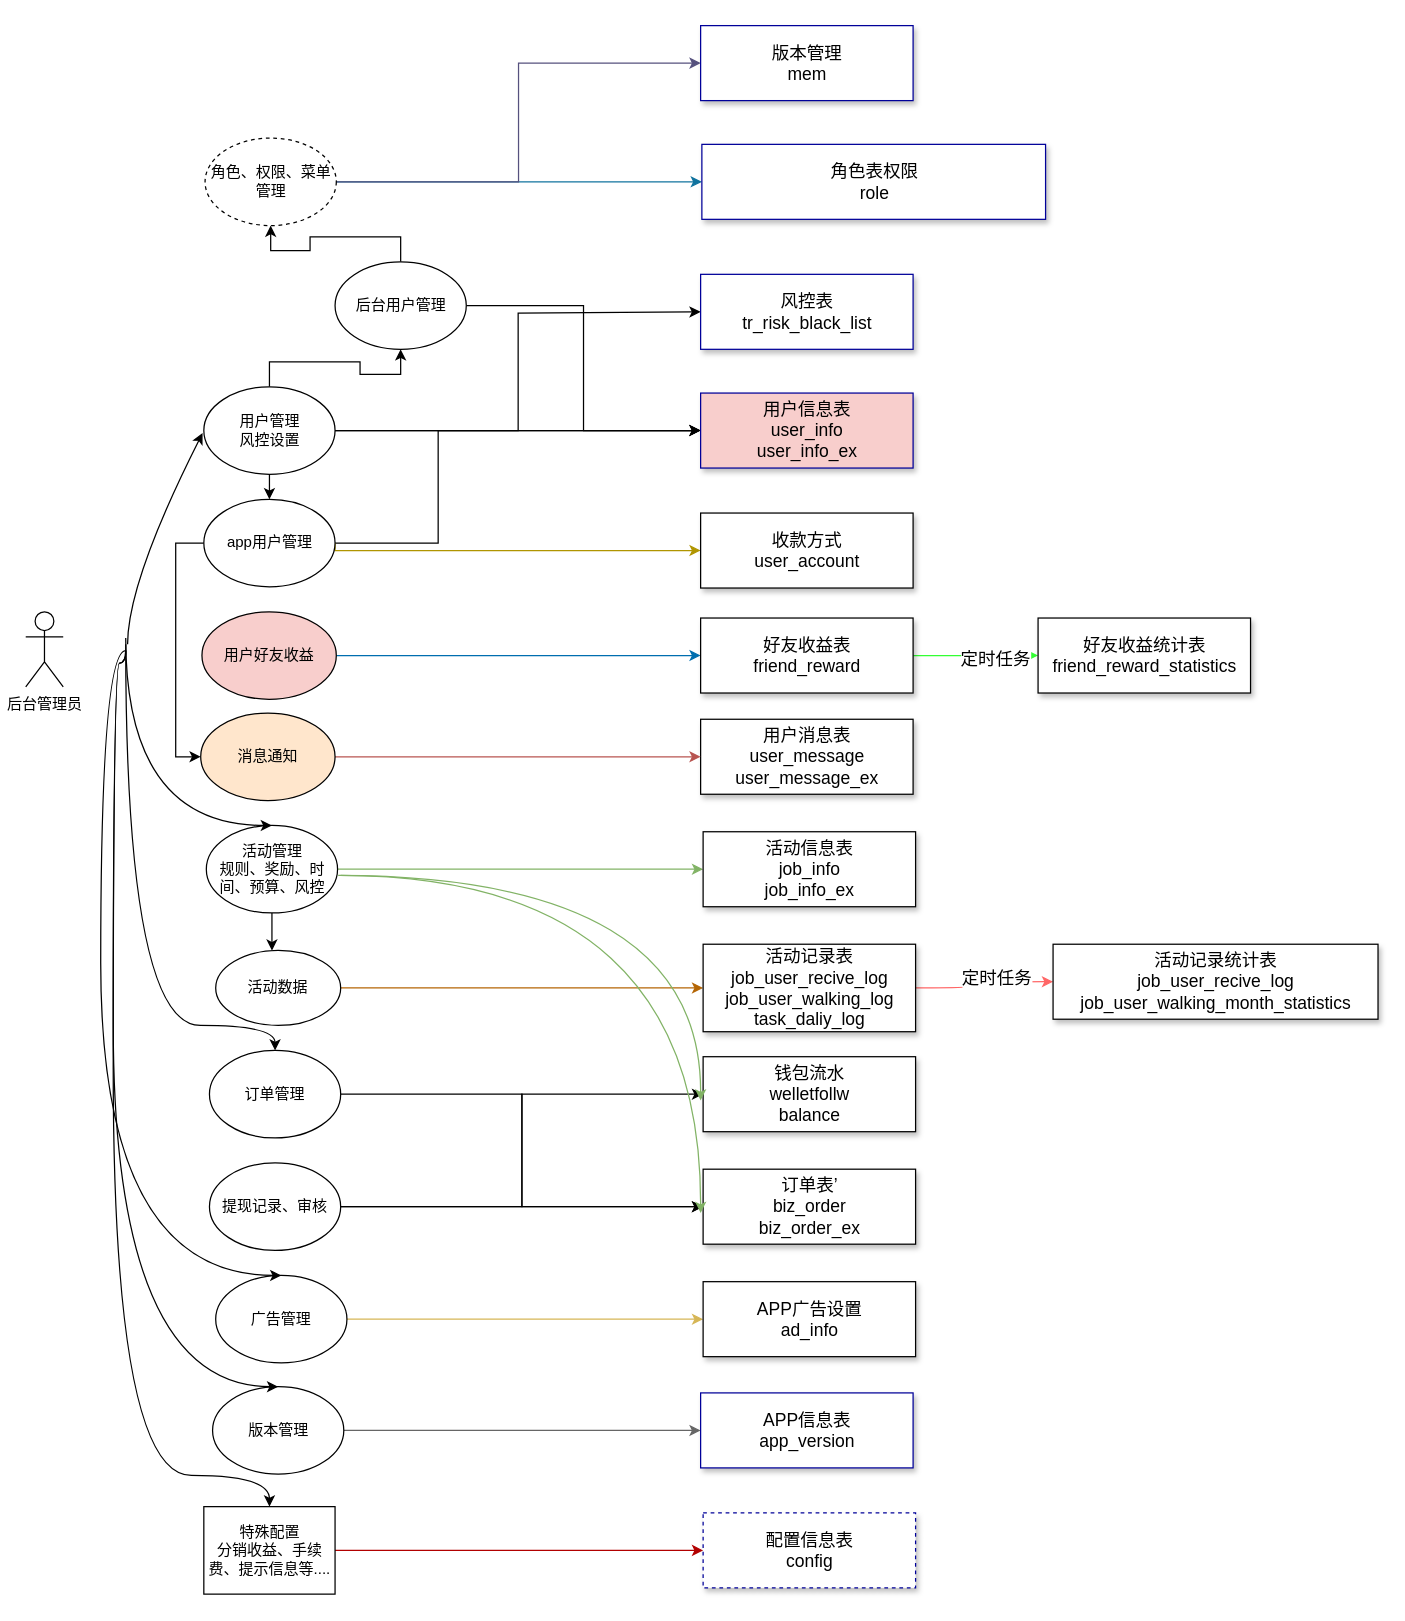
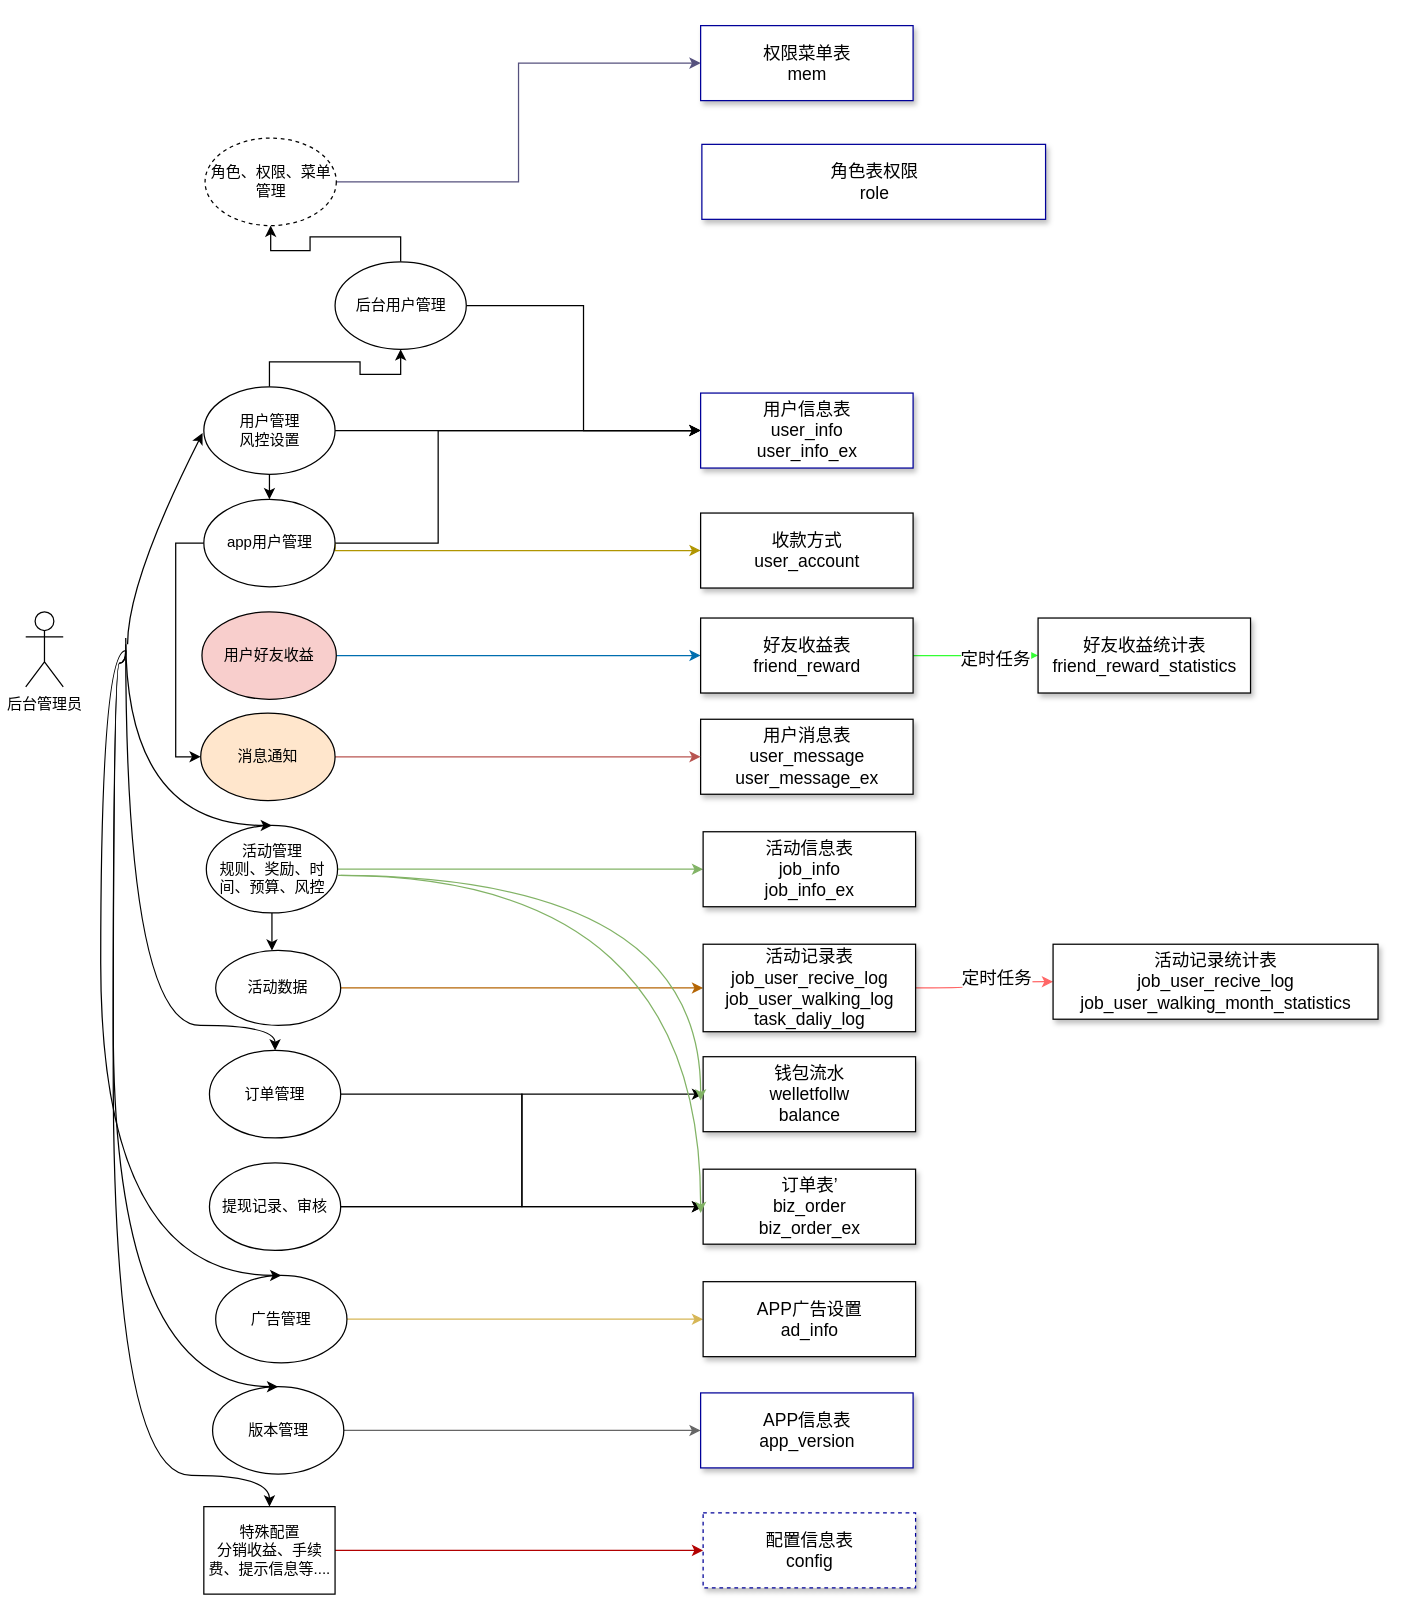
(808, 63) -> (808, 63)
(606, 182) -> none
(807, 312) -> none
(548, 313) -> none
(807, 431) -> (807, 431)
